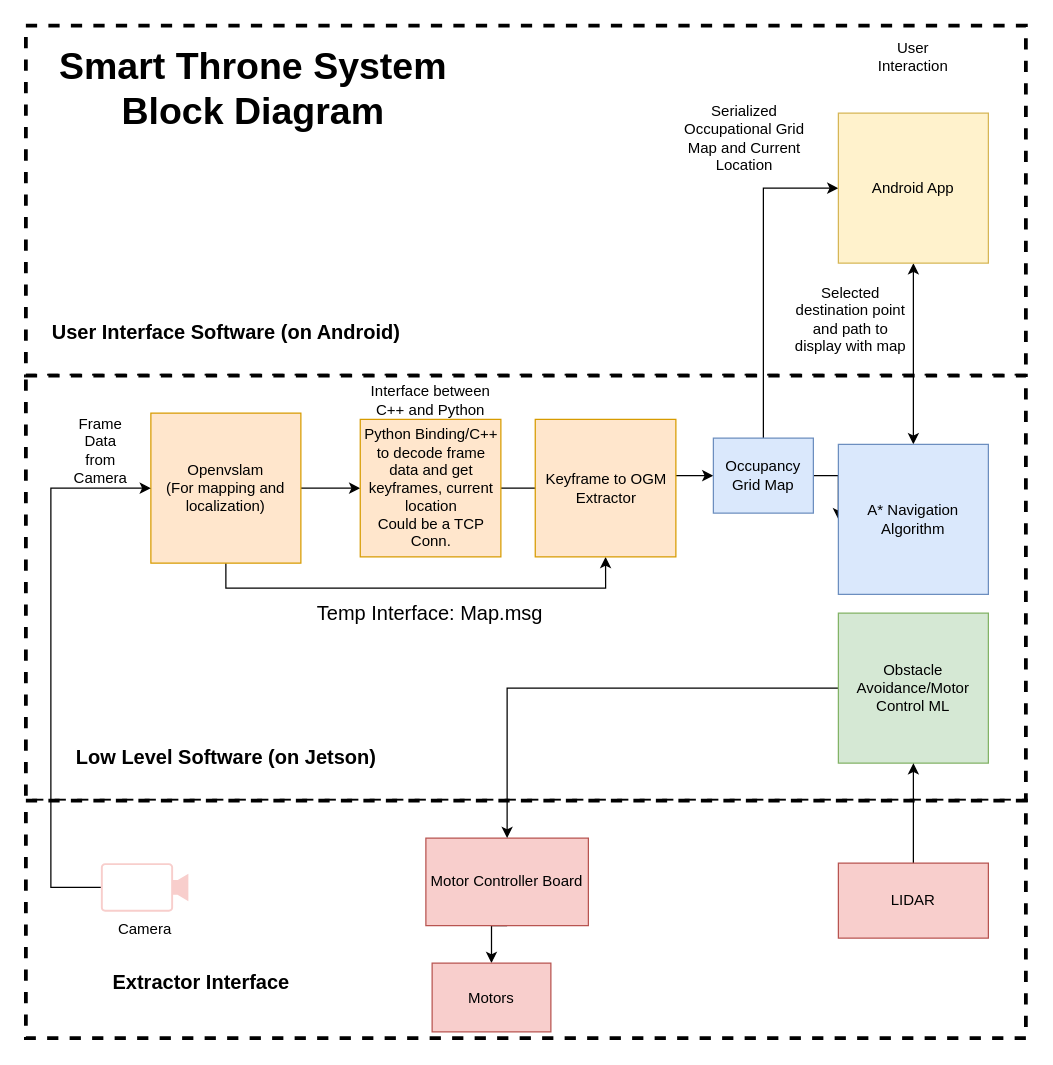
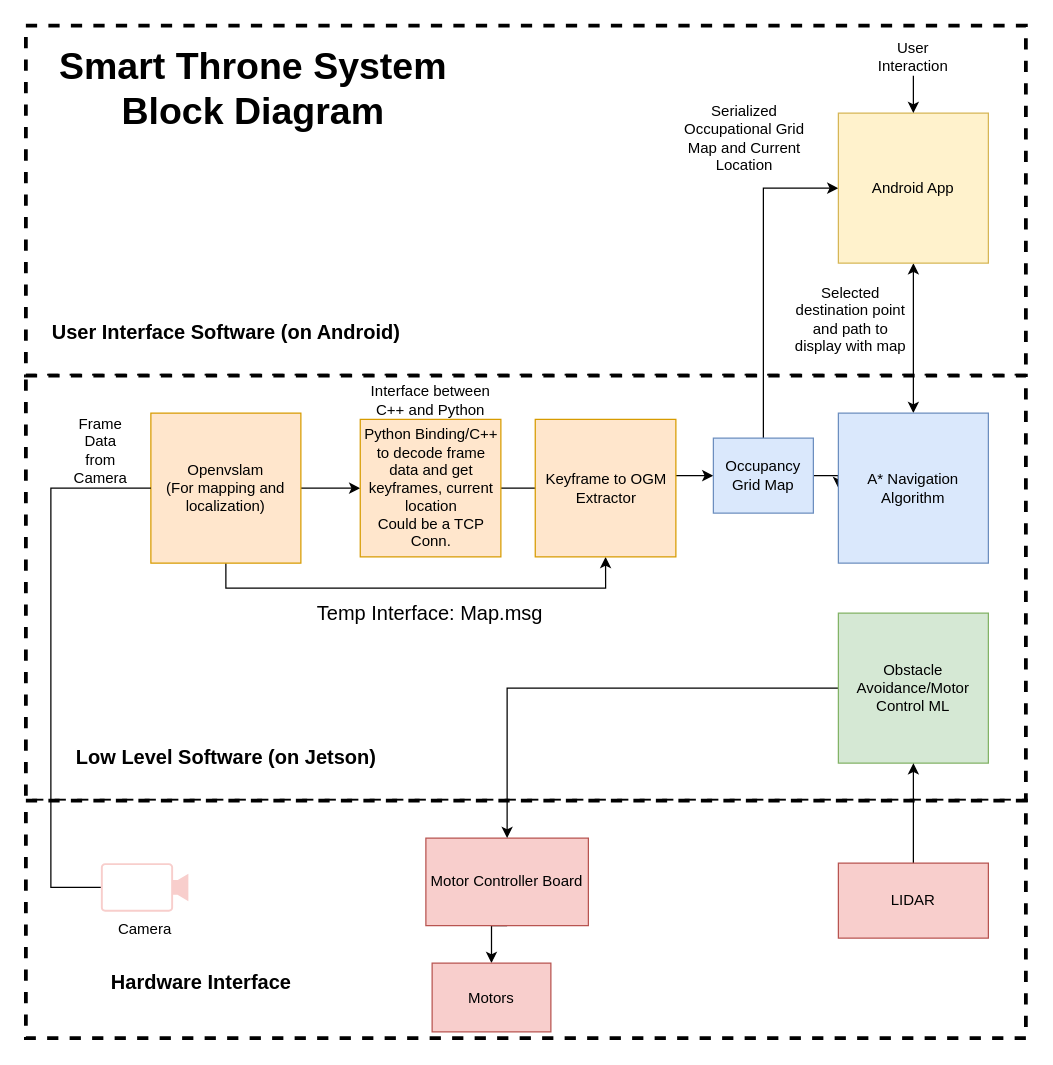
none -> (913, 99)
(141, 488) -> (144, 488)
(913, 519) -> (913, 488)
(201, 982) -> (201, 982)
